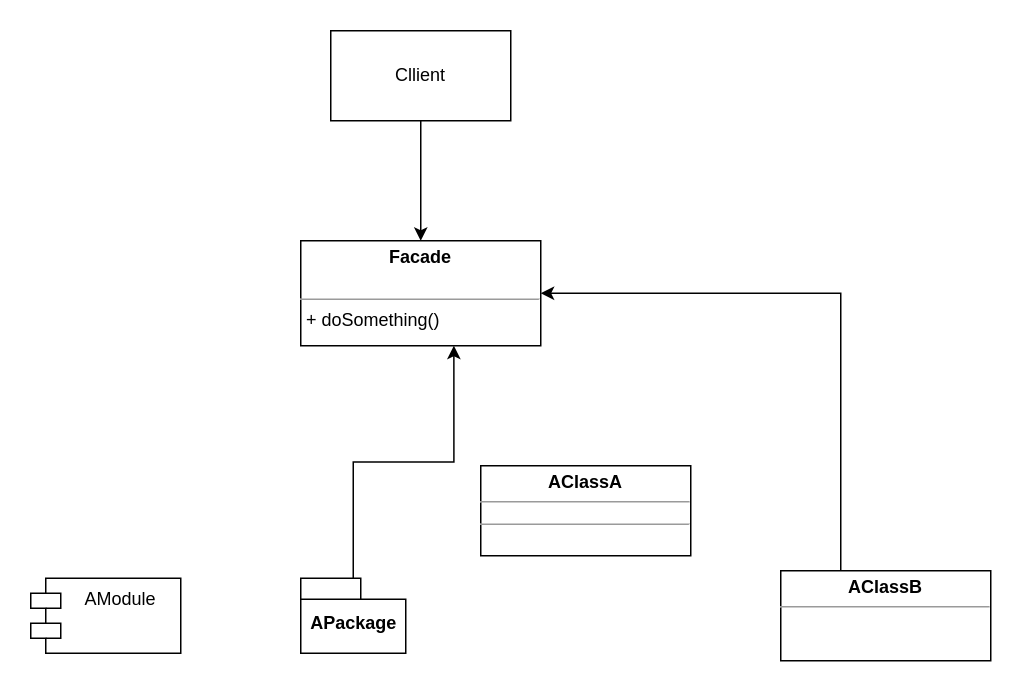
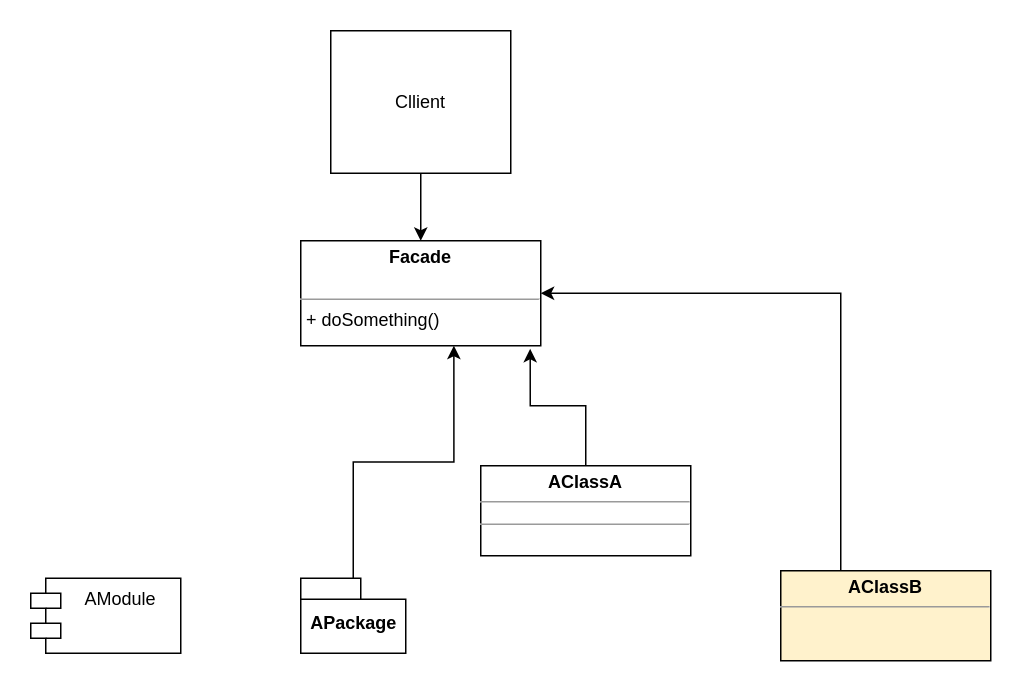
(421, 76) -> (421, 102)
none -> (565, 406)
(886, 616) -> (886, 616)
